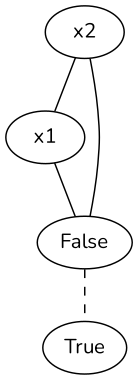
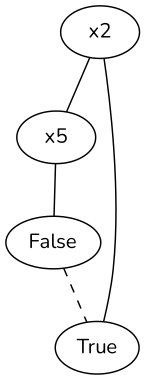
(45, 137) -> (56, 137)
(99, 137) -> (116, 190)
